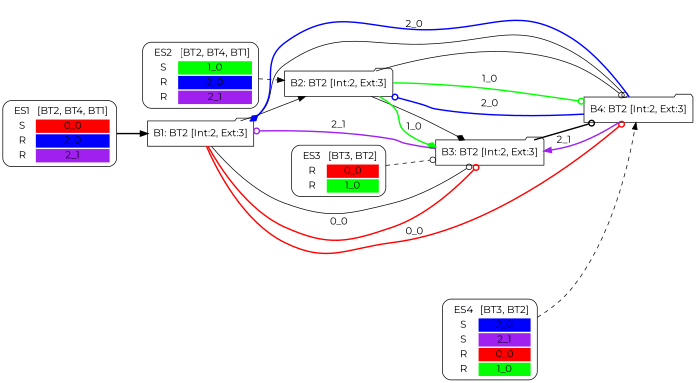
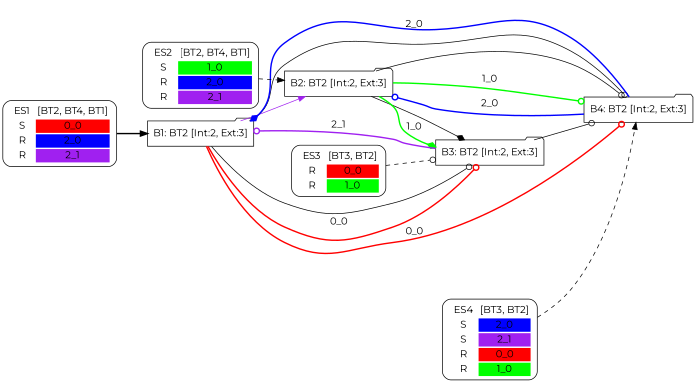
(270, 110) -> (270, 110)
(562, 132) -> (562, 132)
(587, 140) -> none
